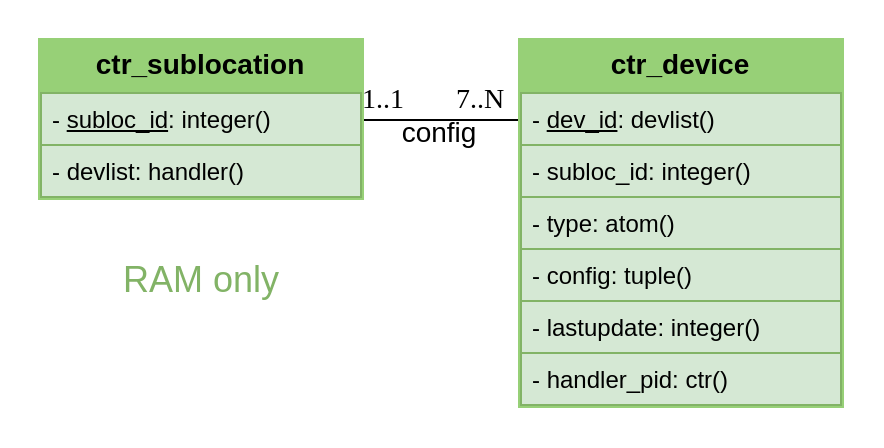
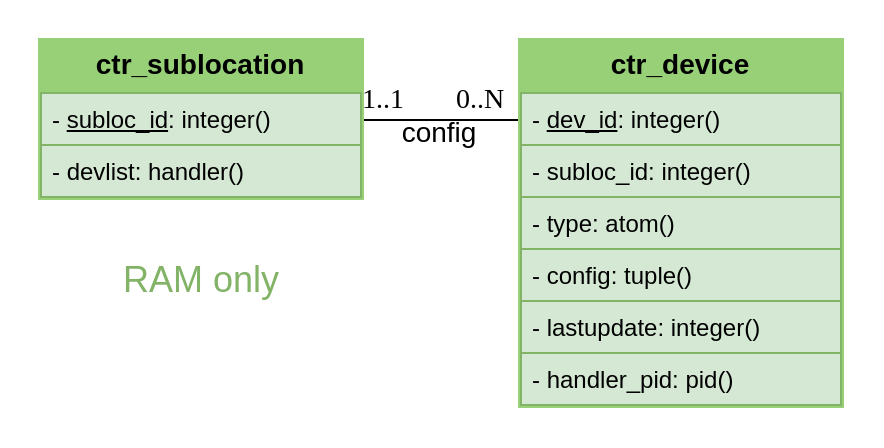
(481, 102) -> (481, 102)
(642, 121) -> (645, 121)
(651, 380) -> (648, 380)
